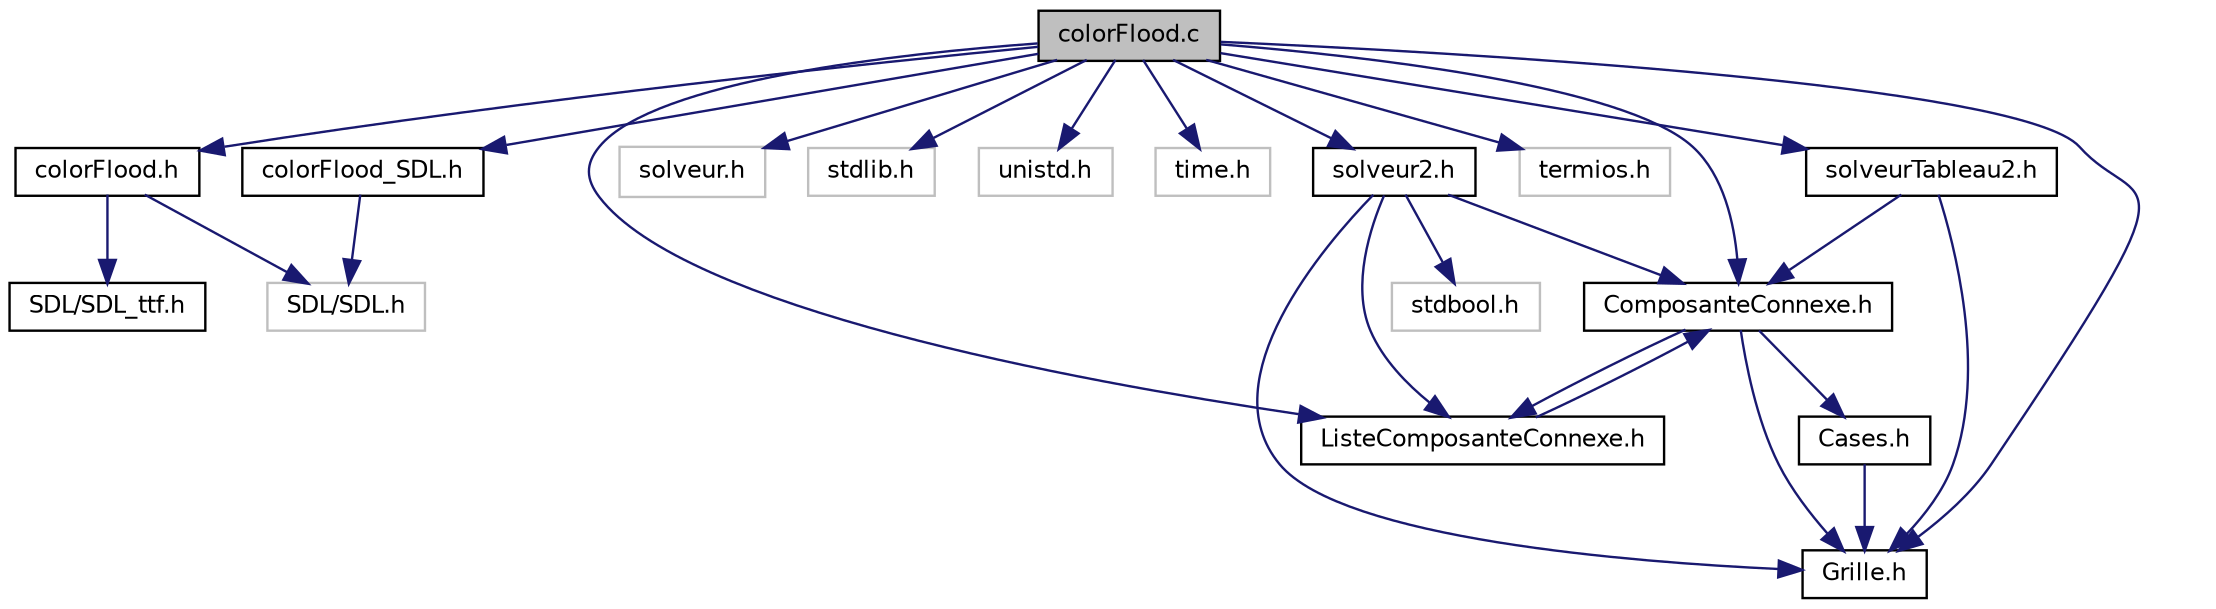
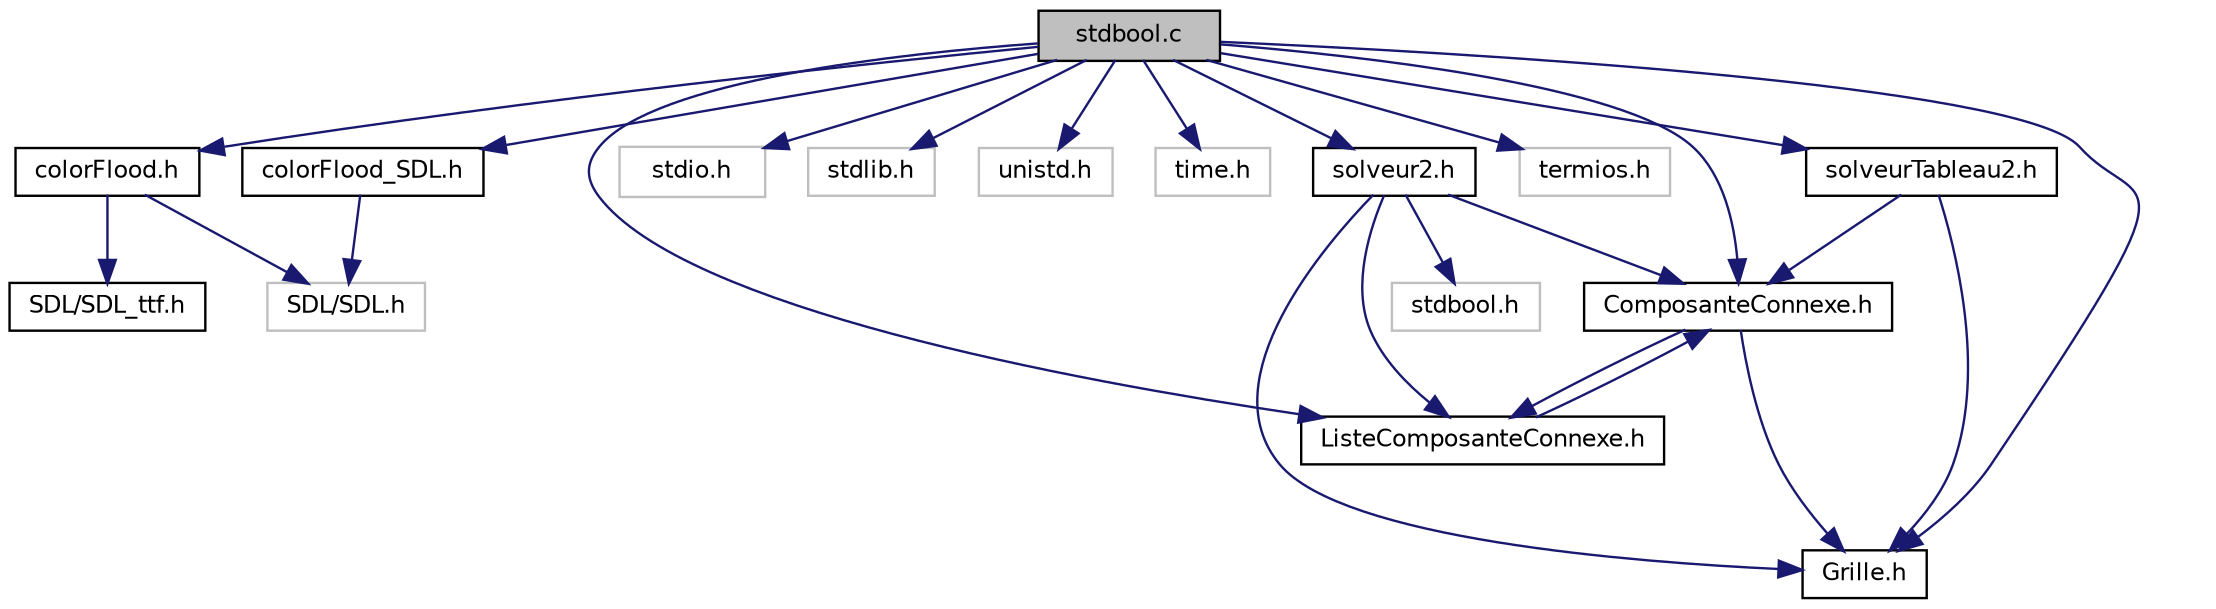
(1129, 36) -> (1129, 36)
(692, 172) -> (692, 172)
(1865, 440) -> none
